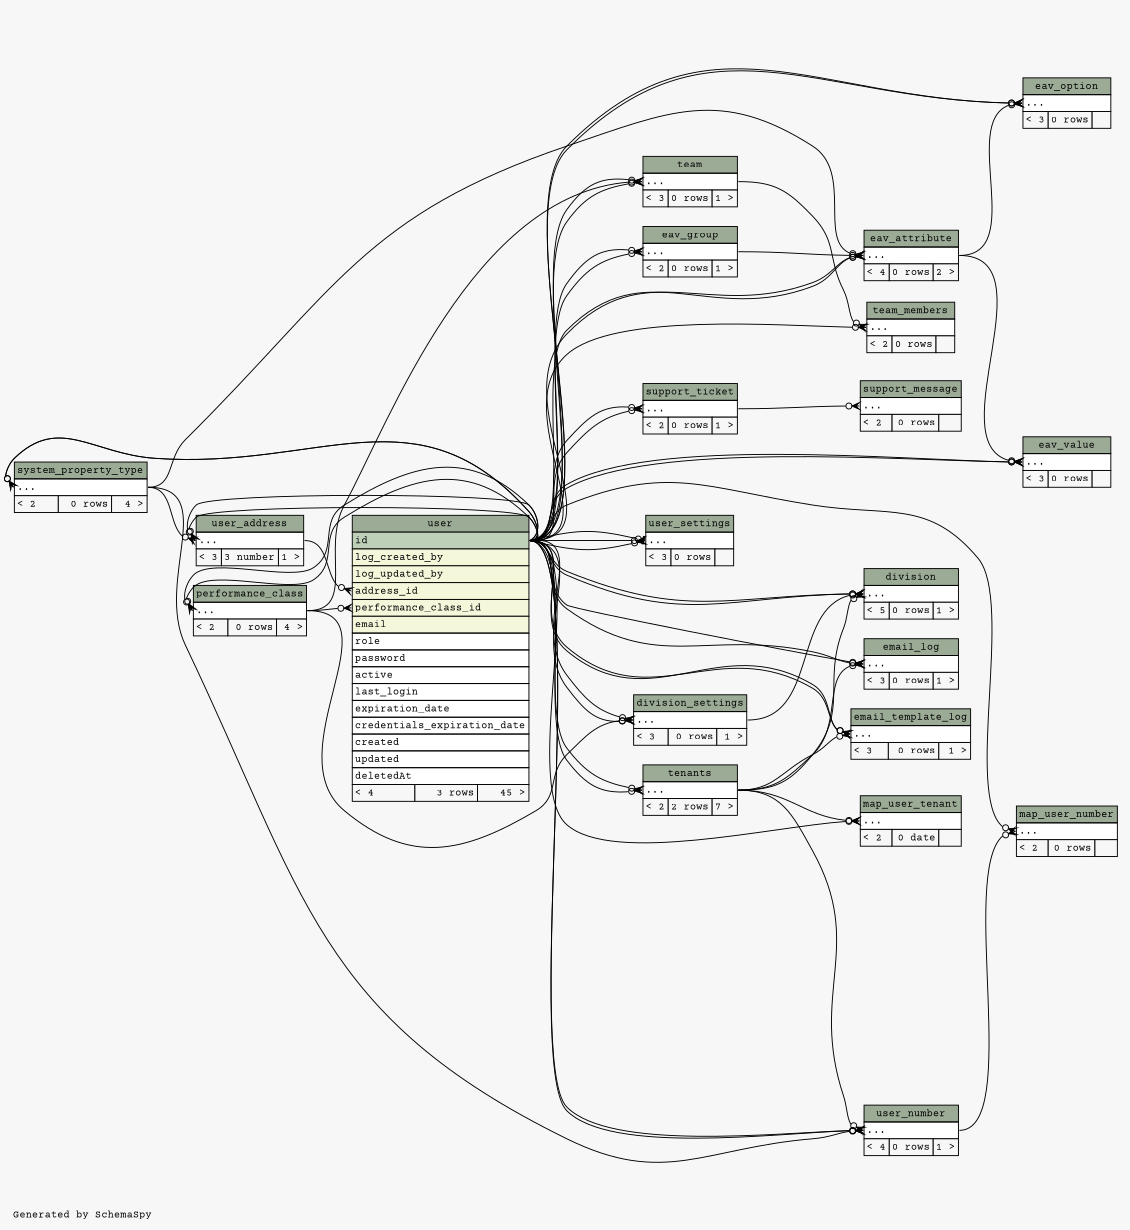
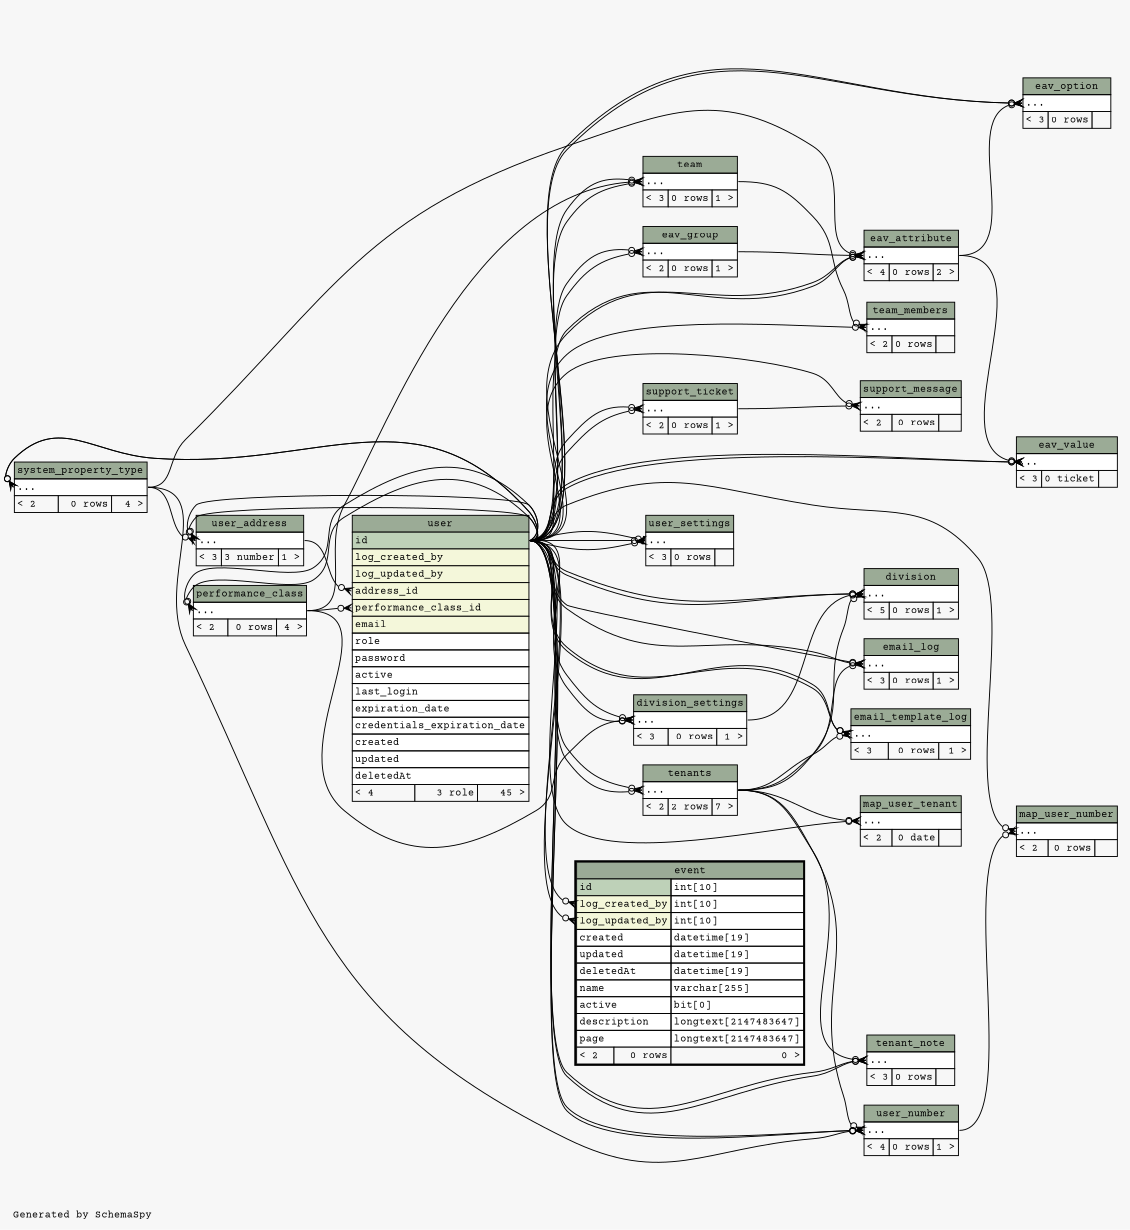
none -> (615, 357)
(1070, 478) -> (1070, 478)
(456, 792) -> (456, 792)
none -> (690, 963)
none -> (911, 1060)
